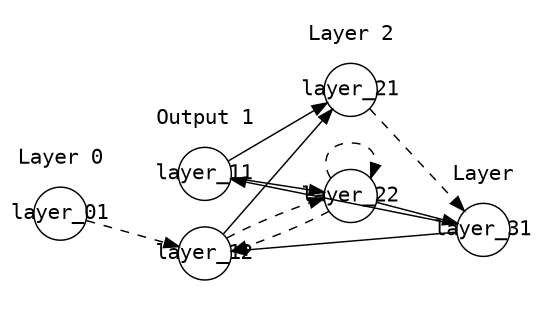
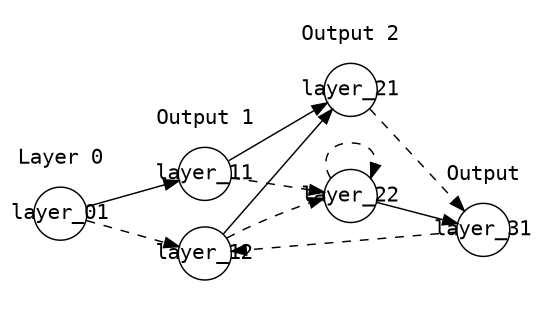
(351, 35) -> (351, 35)
(483, 175) -> (483, 175)
(270, 184) -> (278, 185)
(351, 203) -> (126, 196)
(286, 231) -> none
(325, 243) -> (325, 243)
